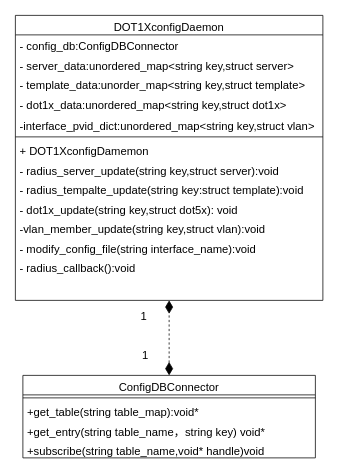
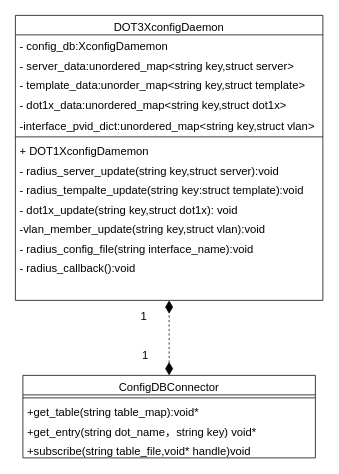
(169, 27) -> (169, 27)
(105, 47) -> (96, 47)
(150, 210) -> (150, 210)
(156, 249) -> (156, 249)
(164, 432) -> (159, 432)
(159, 452) -> (156, 452)
